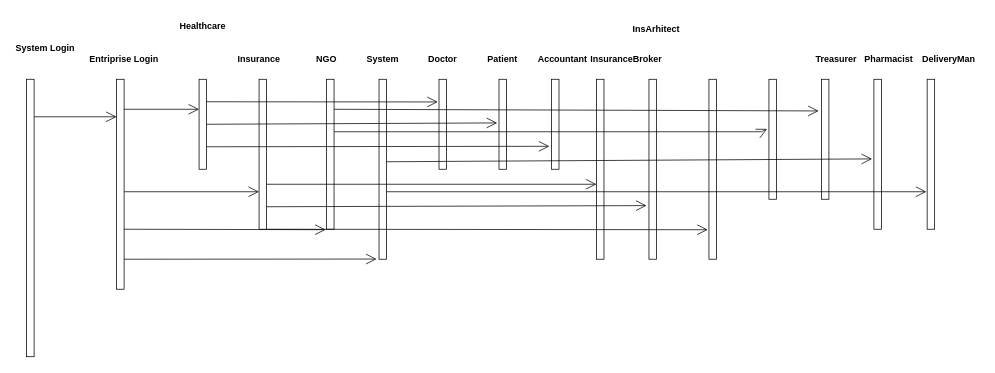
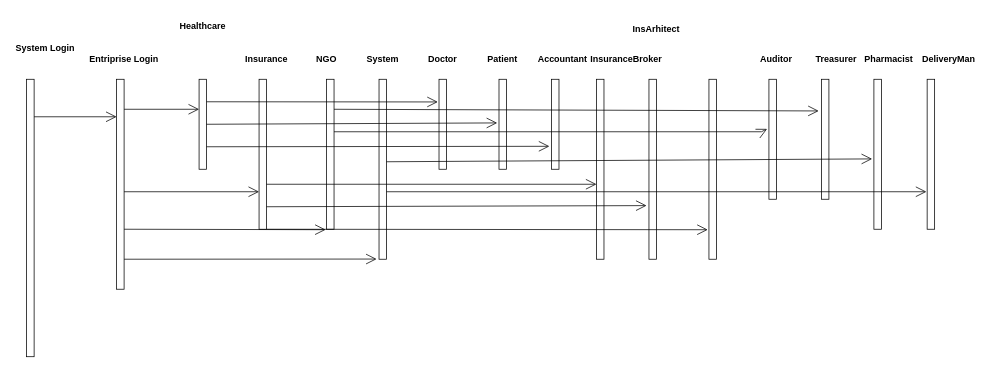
(259, 59) -> (267, 59)
none -> (777, 59)
